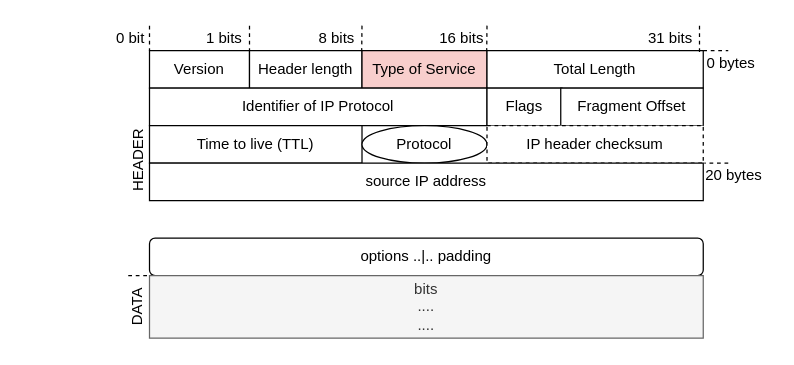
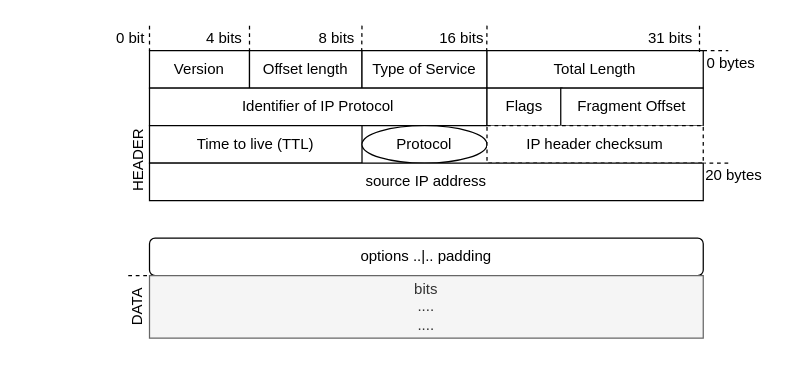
(224, 38) -> (224, 38)
(306, 69) -> (306, 69)
(424, 69) -> (424, 69)
